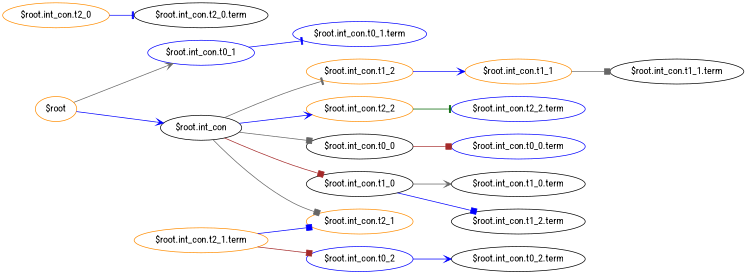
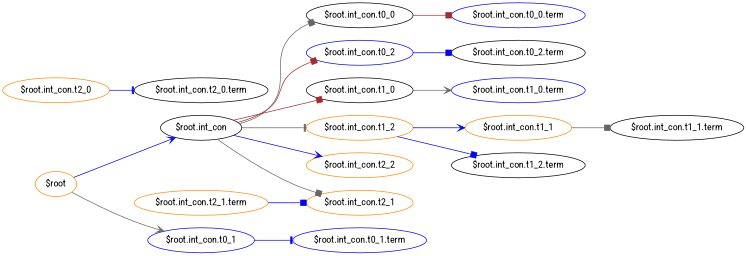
(518, 109) -> none
(518, 184) -> (518, 90)
(433, 201) -> (433, 145)
(281, 250) -> (286, 79)
(429, 259) -> (429, 53)
